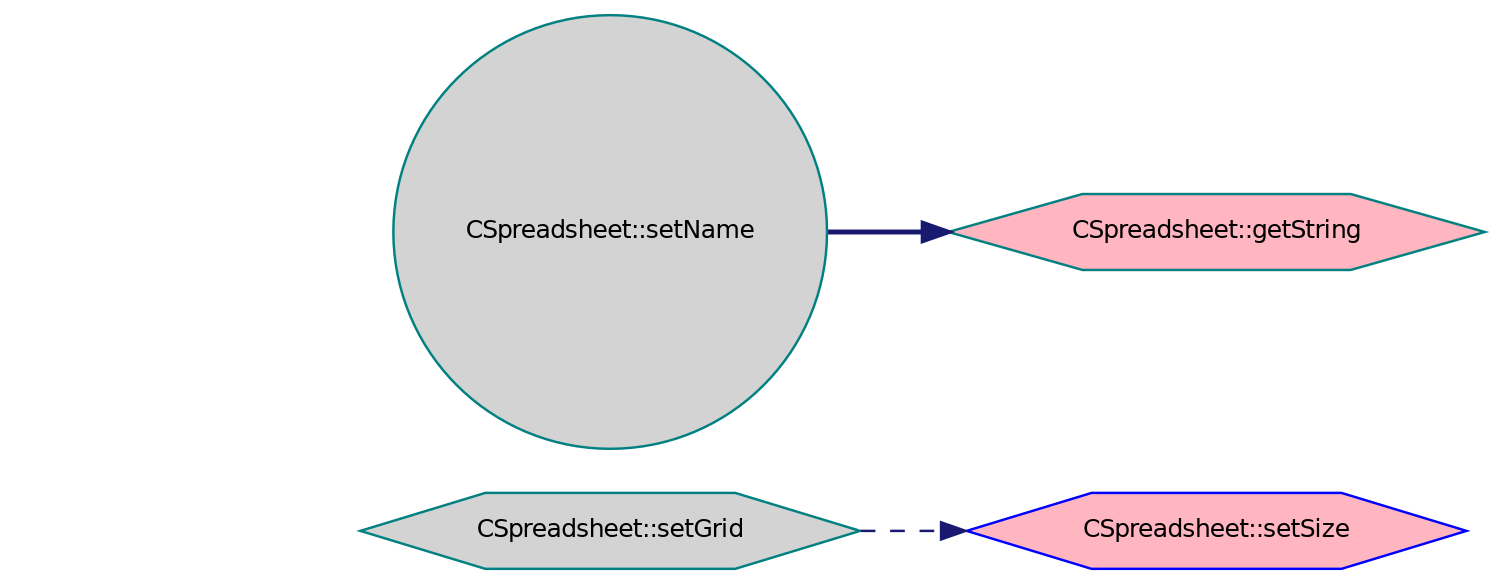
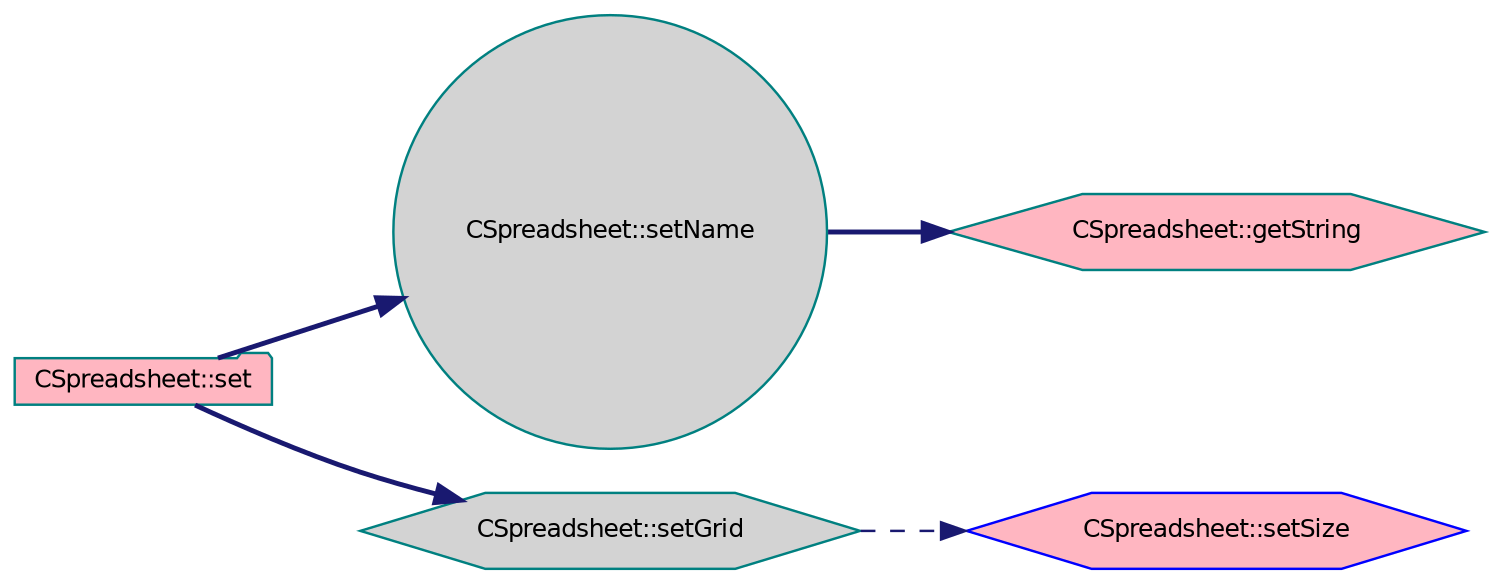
none -> (143, 381)
